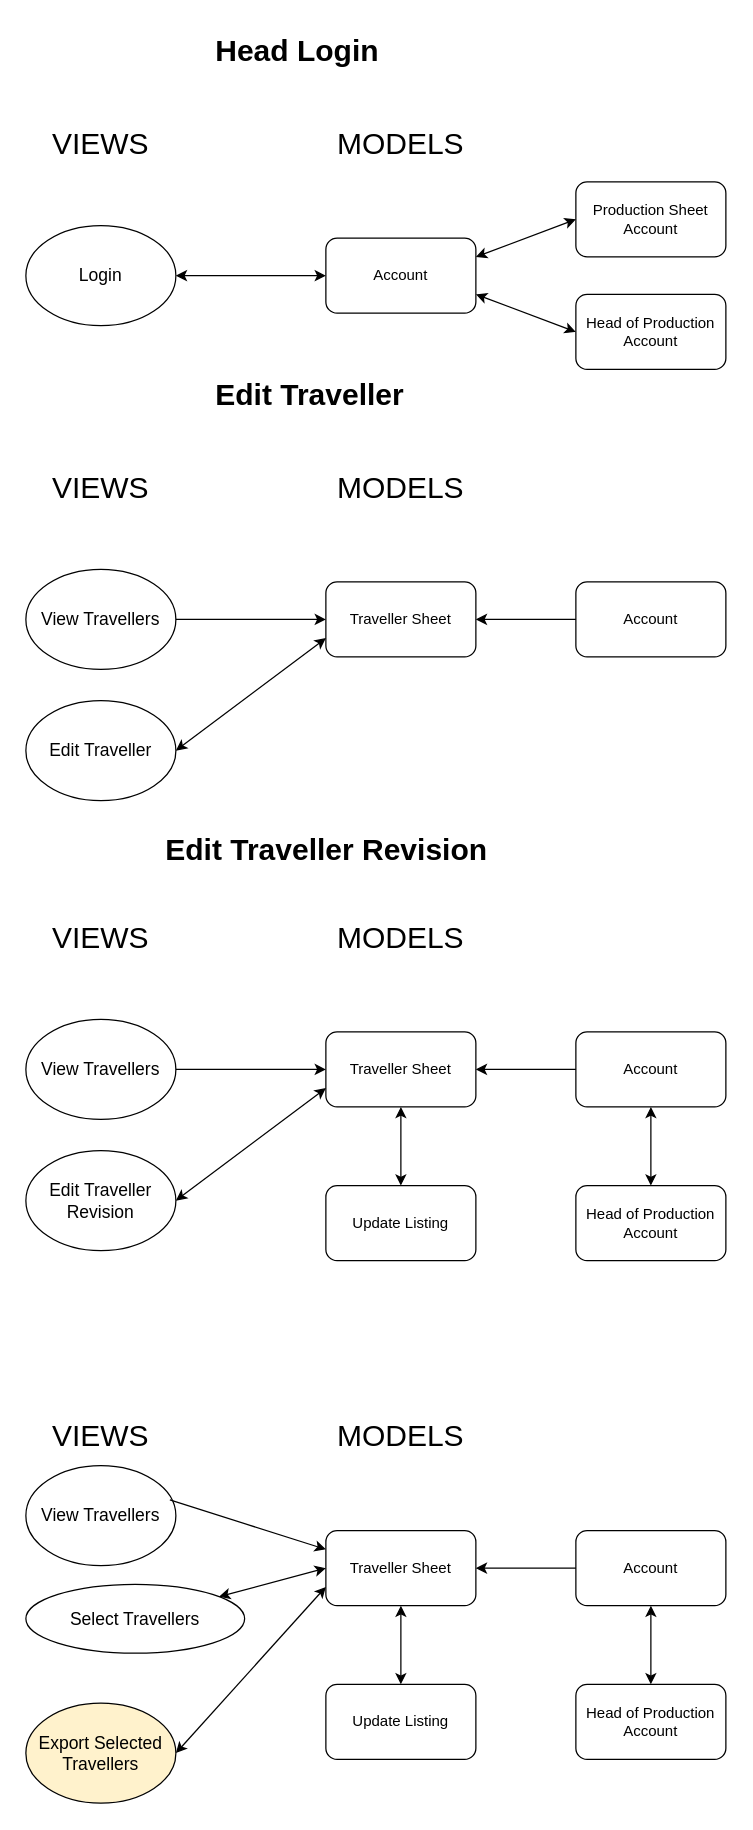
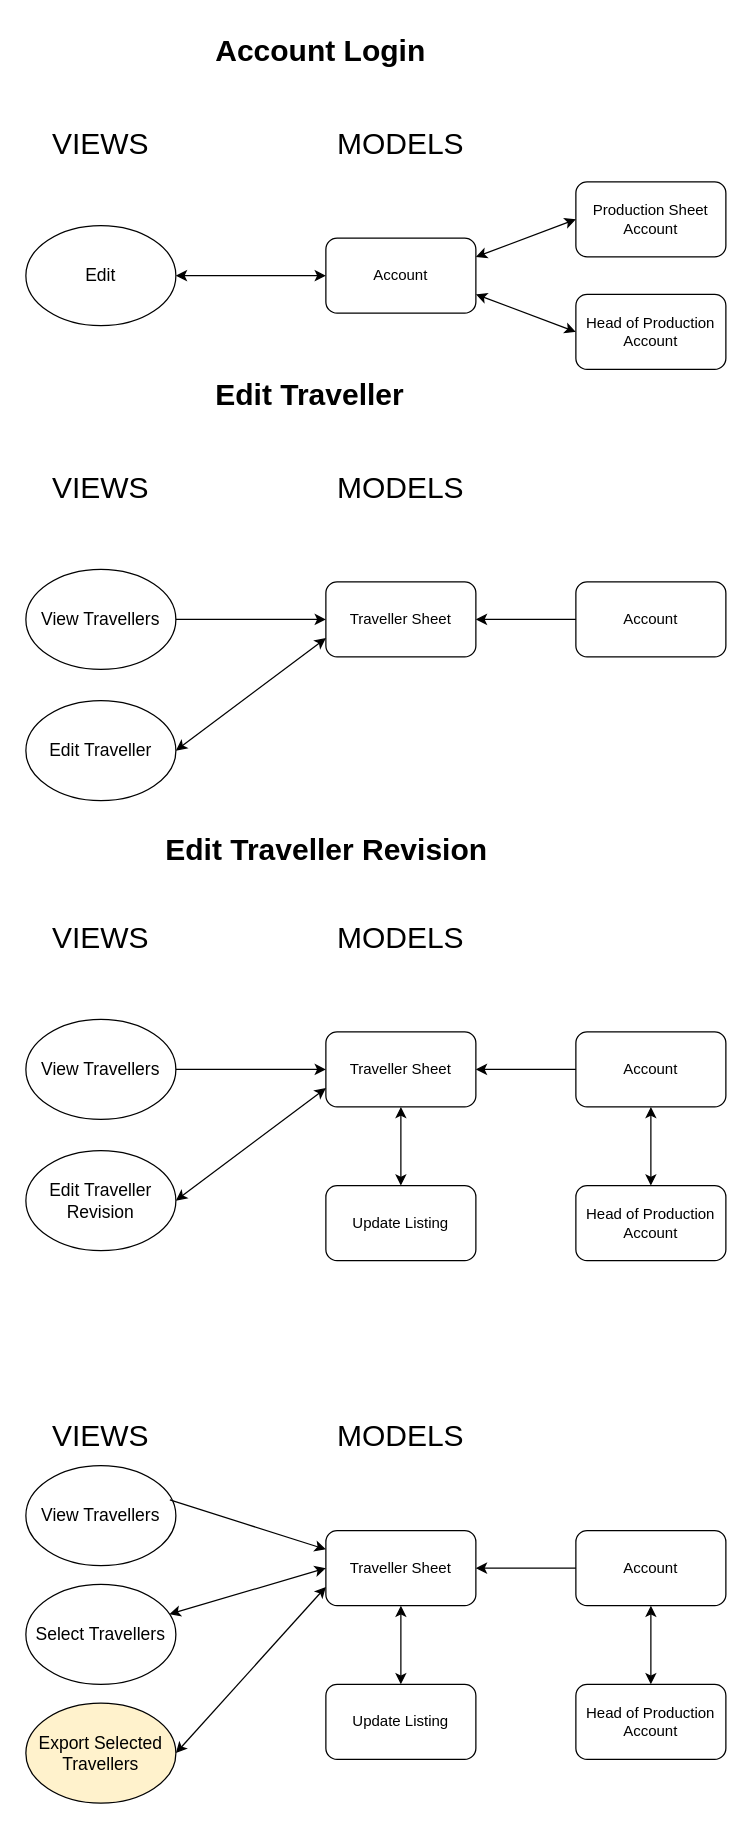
(254, 43) -> (266, 43)
(101, 276) -> (101, 276)
(135, 1619) -> (101, 1634)
